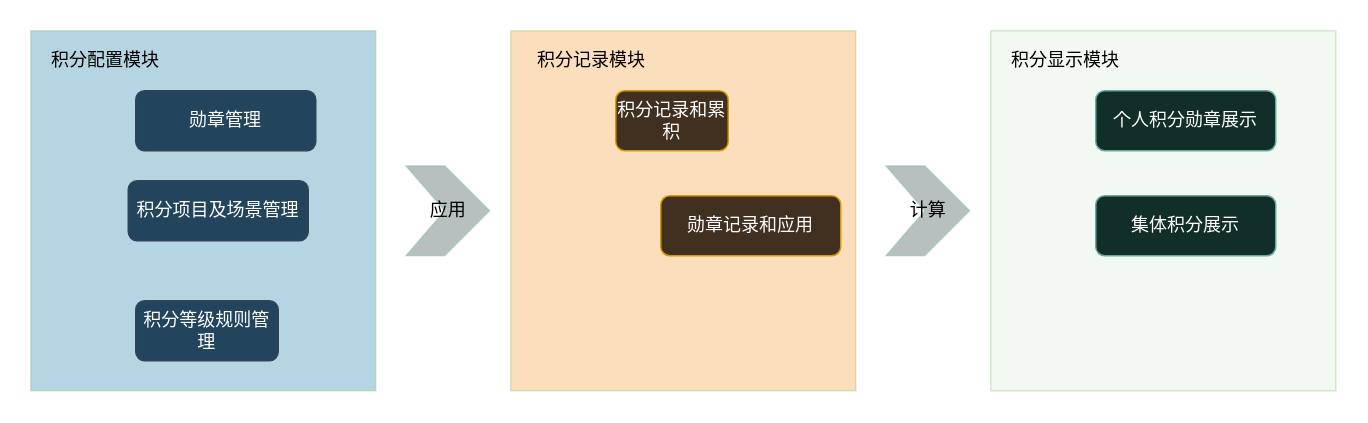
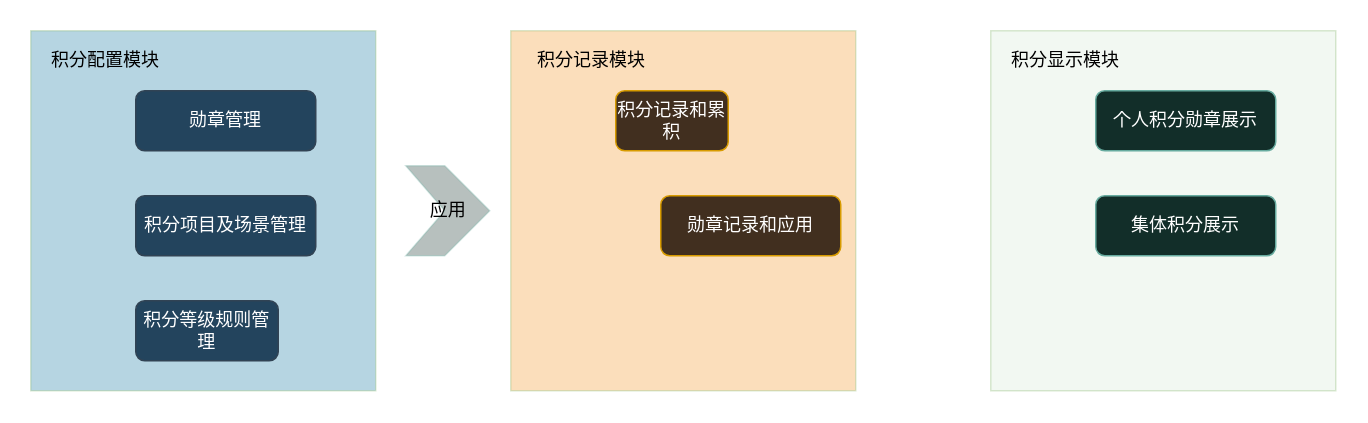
(218, 211) -> (226, 226)
(928, 211) -> none
